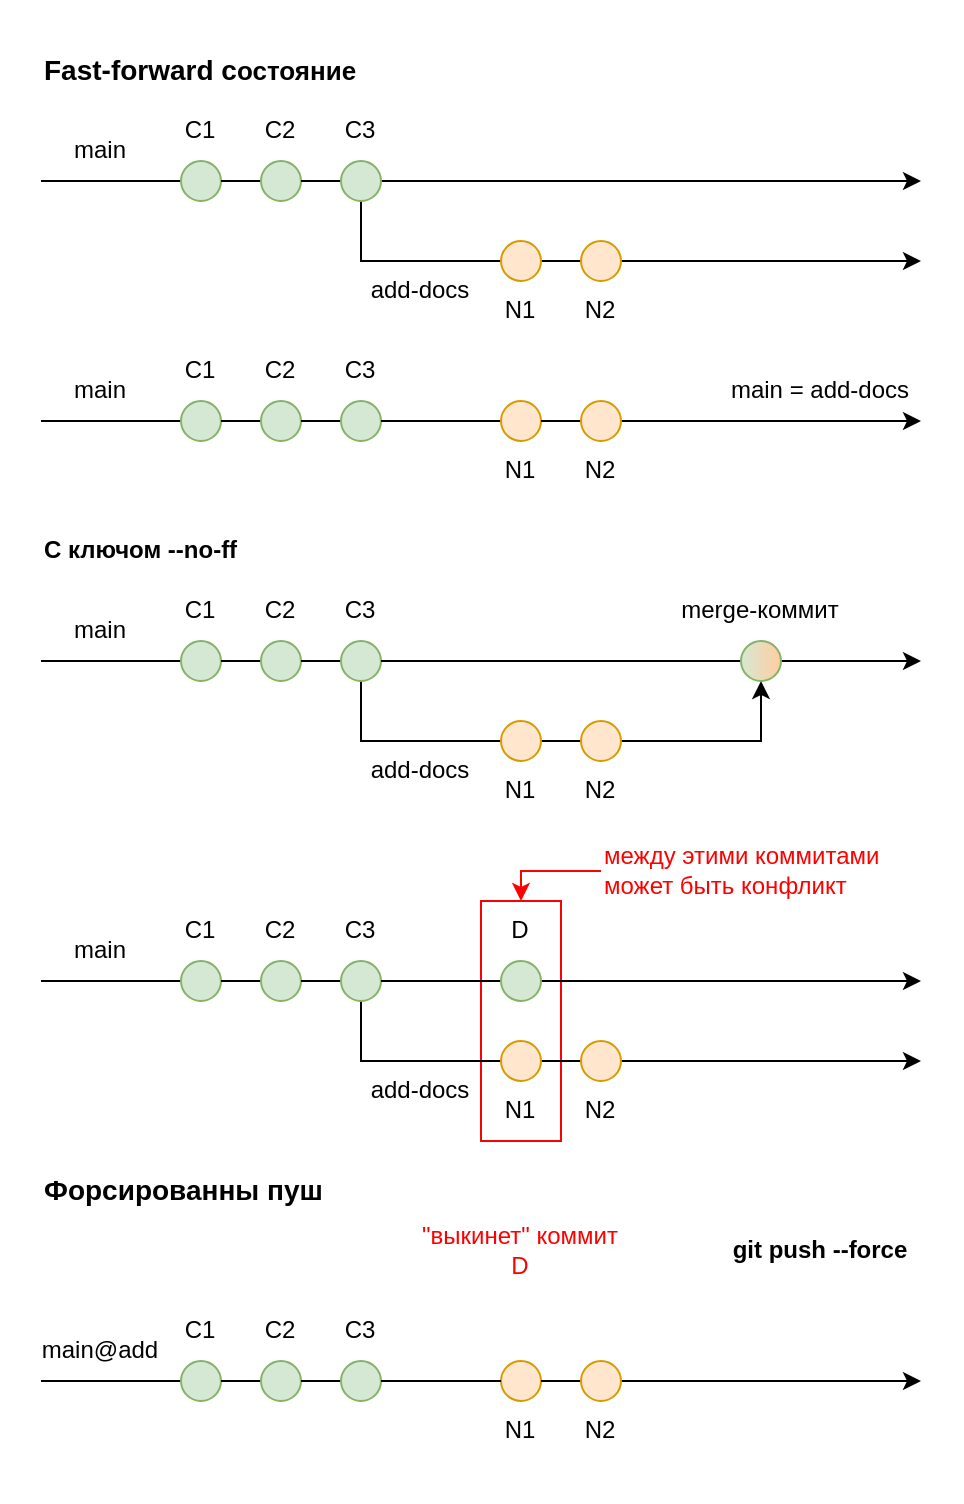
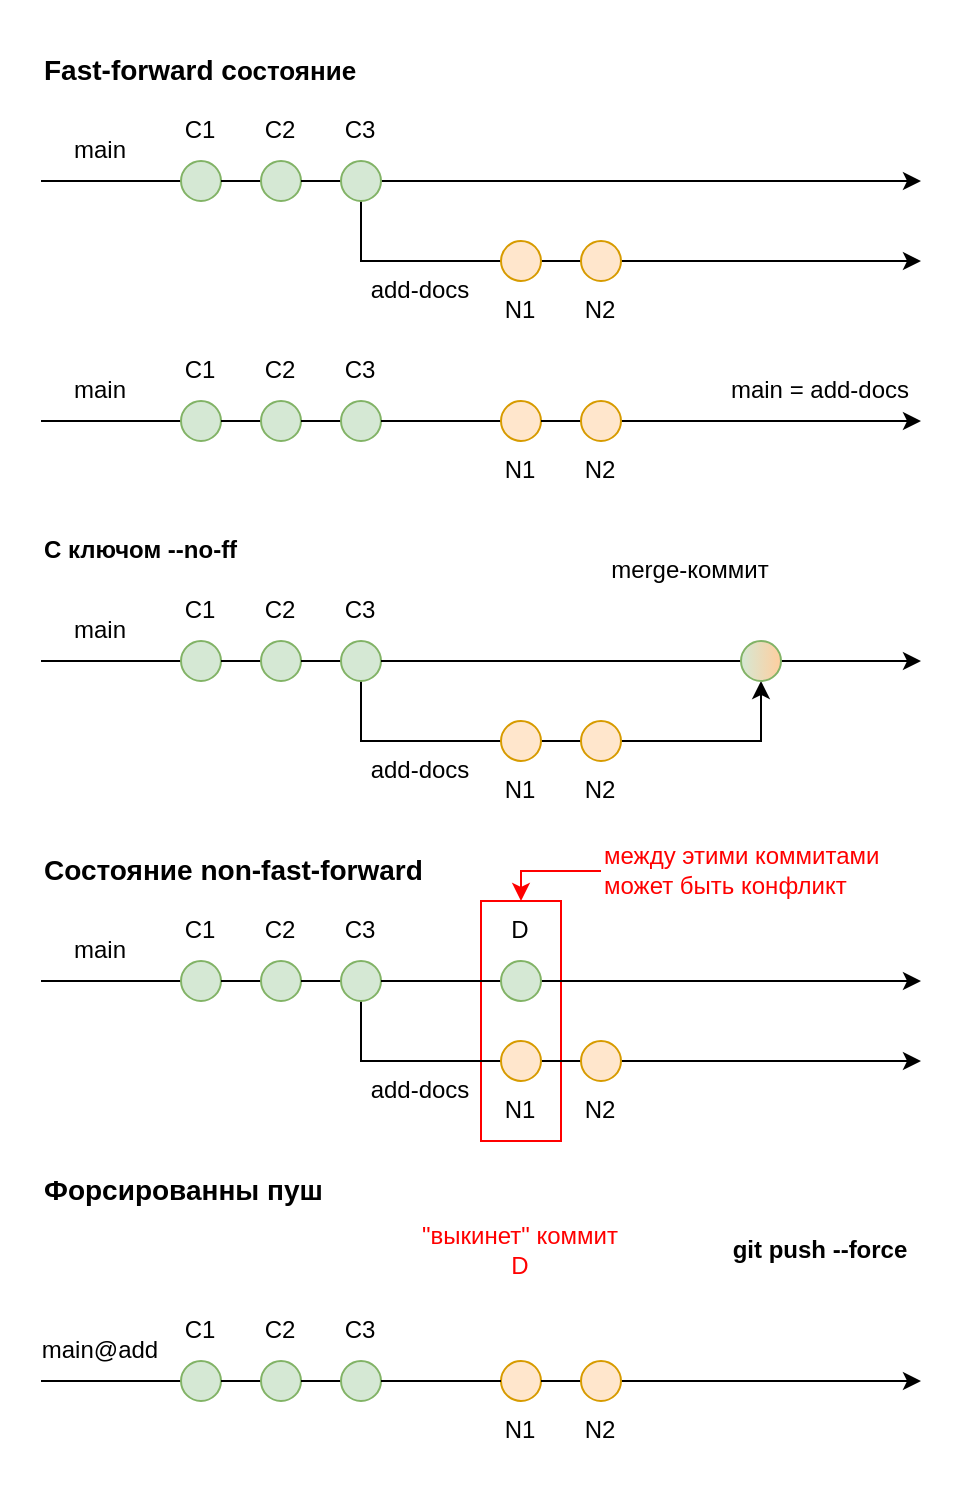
(761, 611) -> (691, 571)
none -> (251, 871)
